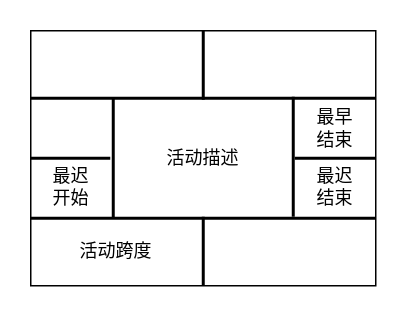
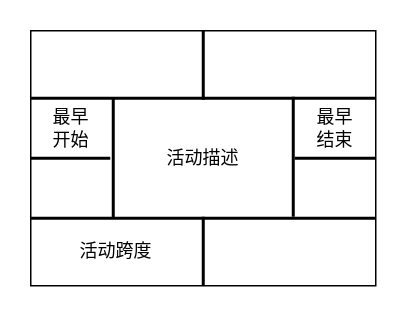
none -> (71, 128)
(71, 187) -> none
(335, 187) -> none
